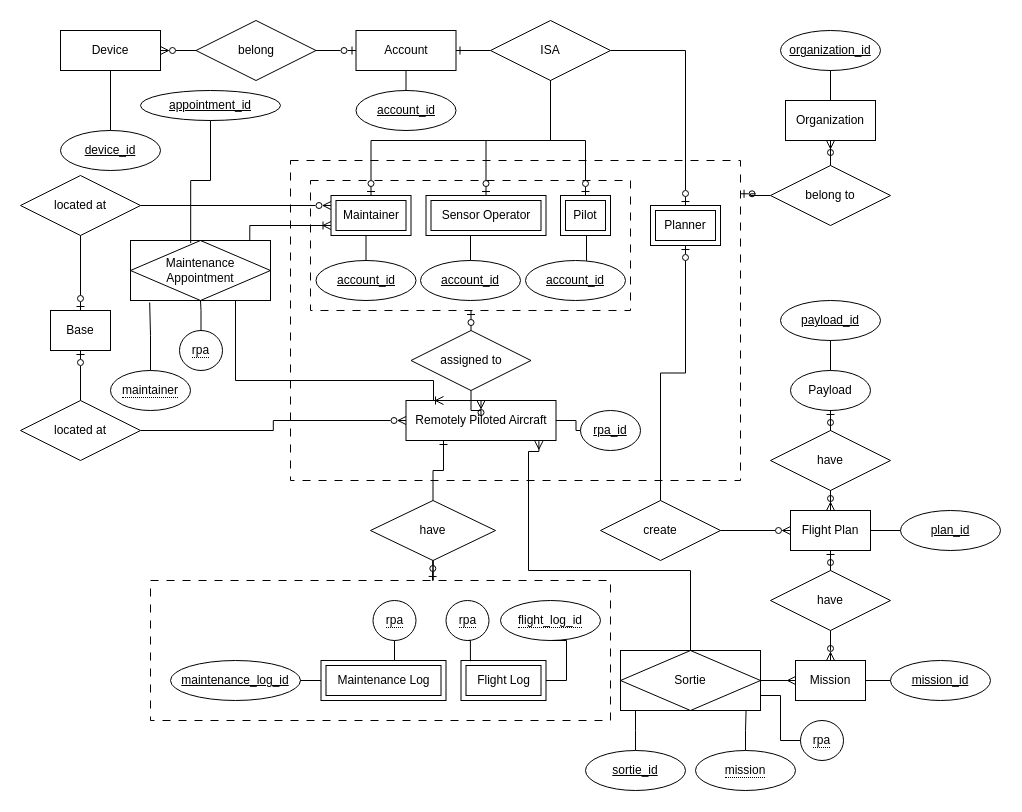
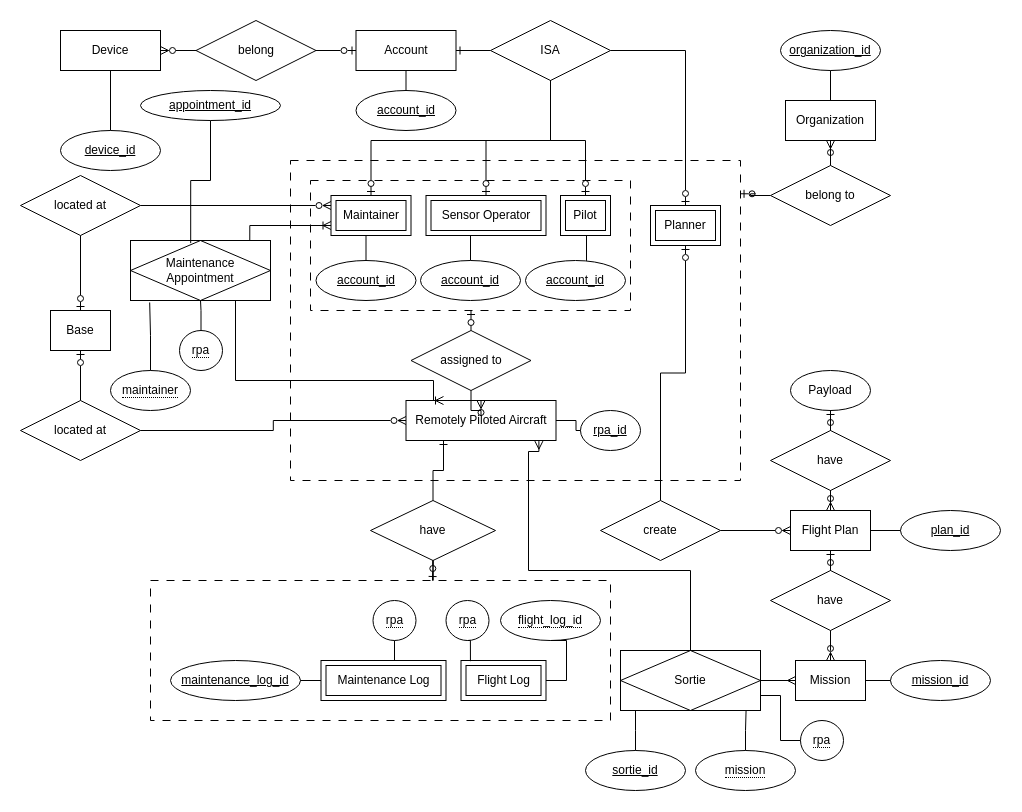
(831, 321) -> none
(831, 356) -> none
